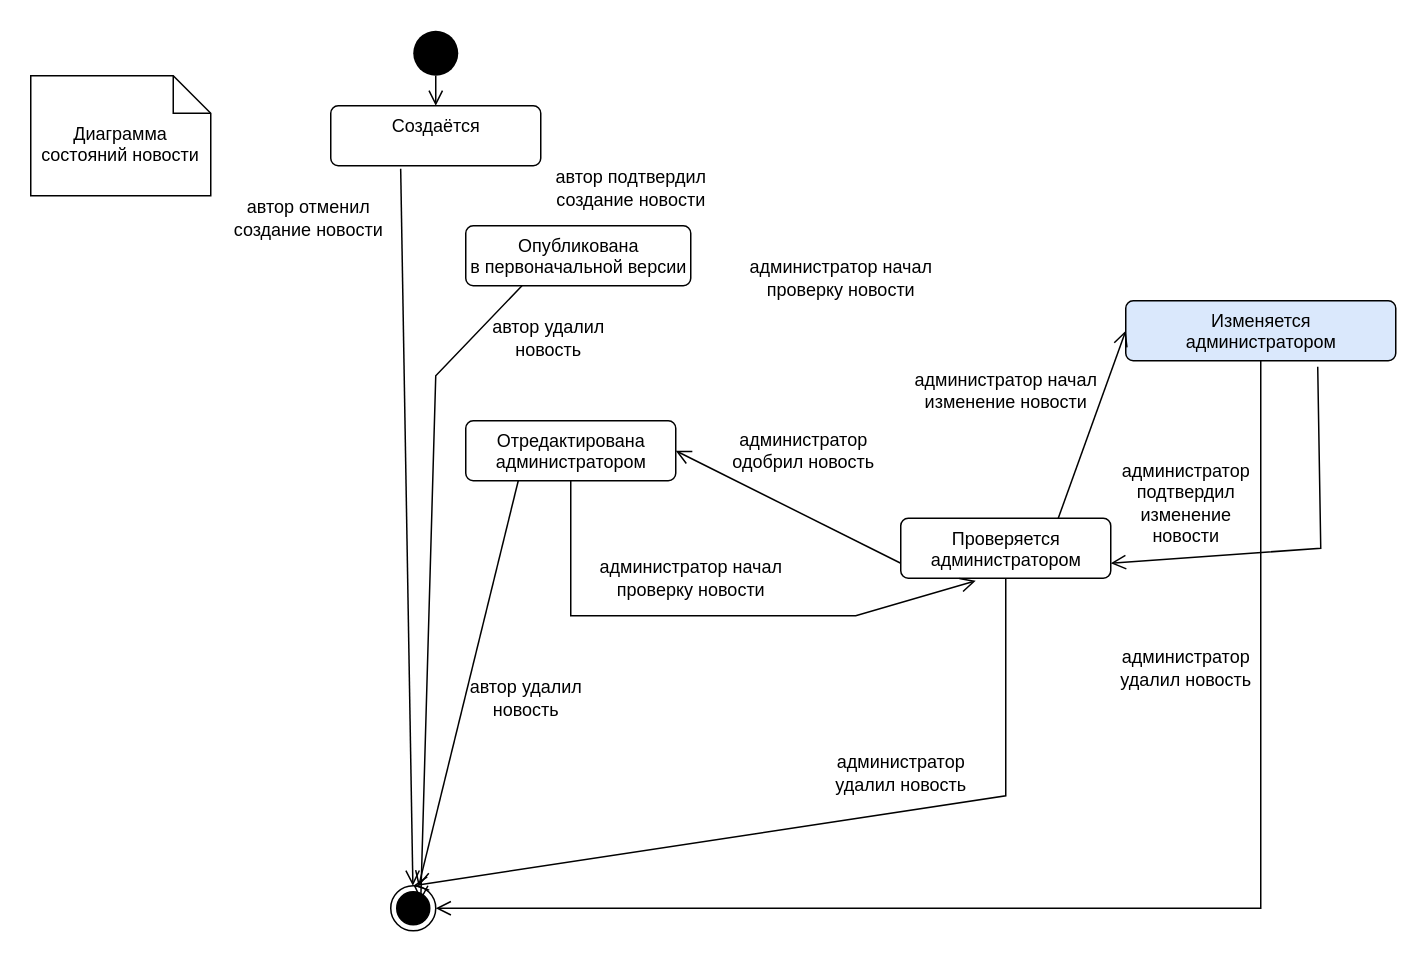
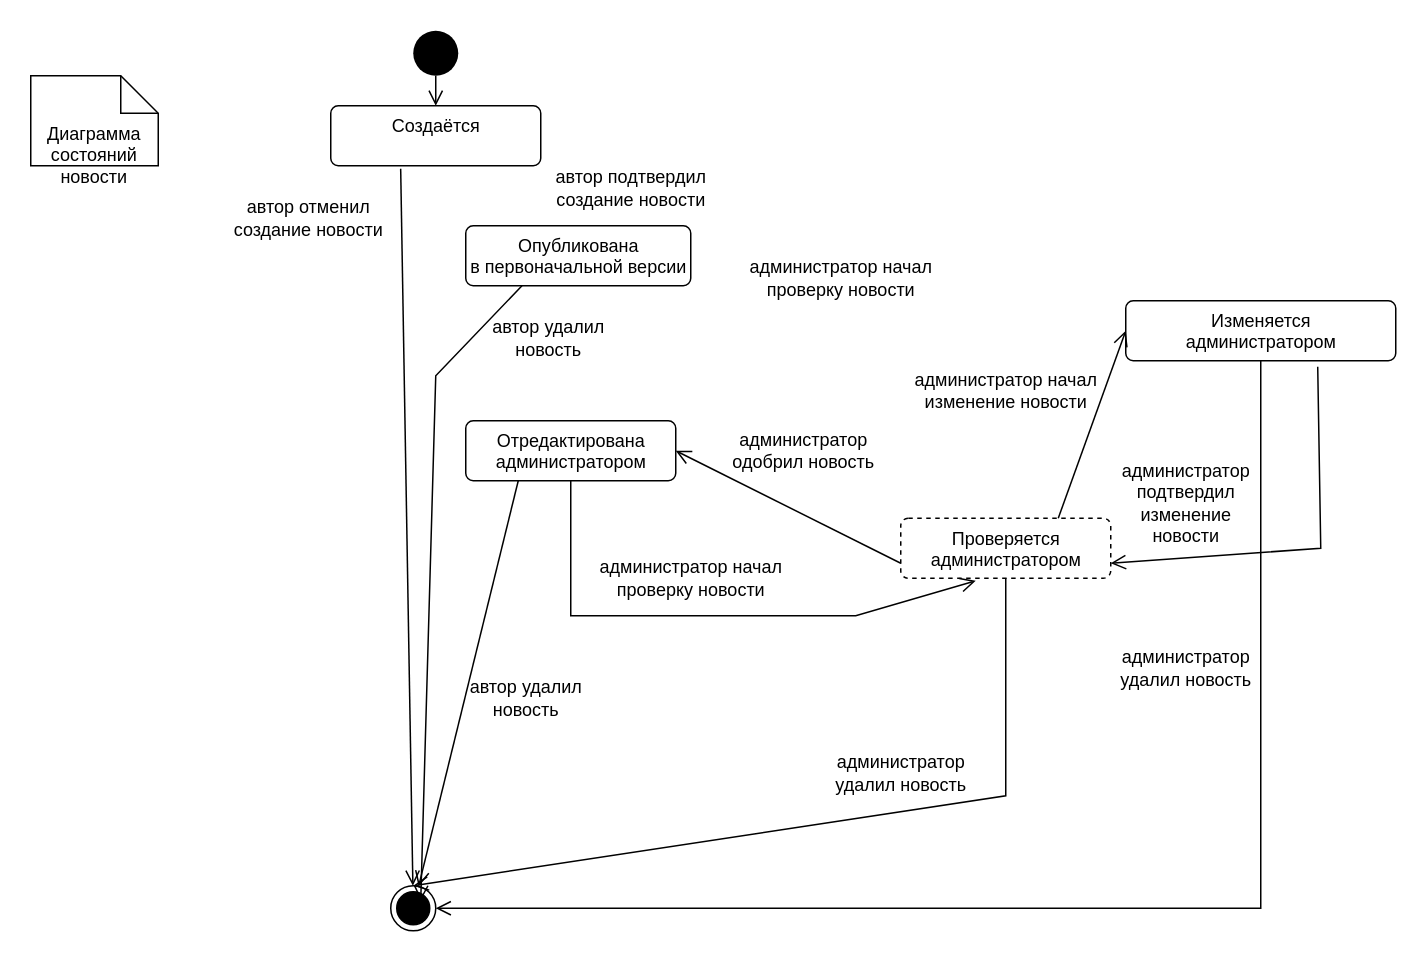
(121, 136) -> (95, 121)
(1261, 331) -> (1261, 331)
(1006, 548) -> (1006, 548)
